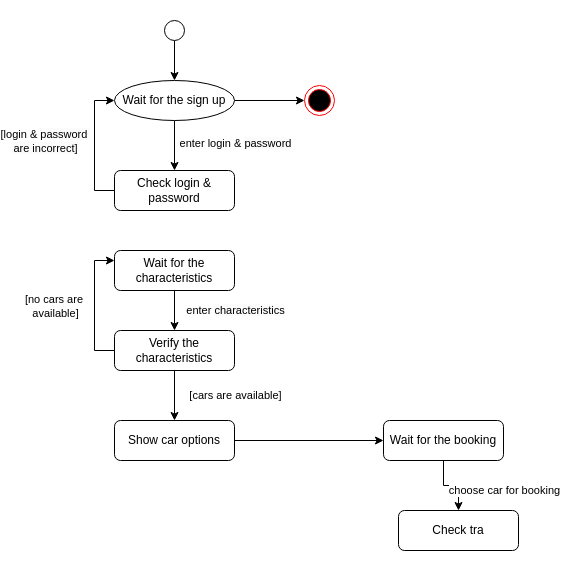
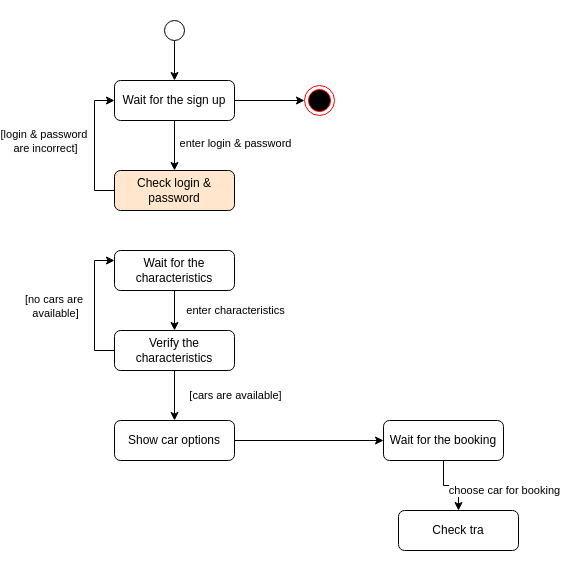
(175, 101) -> (175, 101)
(175, 191) -> (175, 191)
